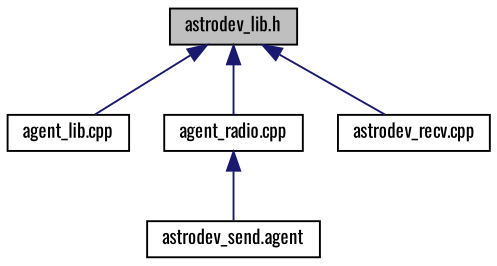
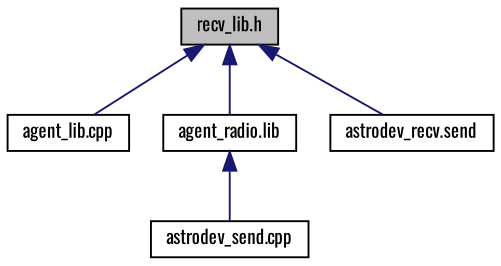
(234, 27) -> (230, 27)
(234, 133) -> (230, 133)
(414, 133) -> (412, 133)
(234, 239) -> (230, 239)
